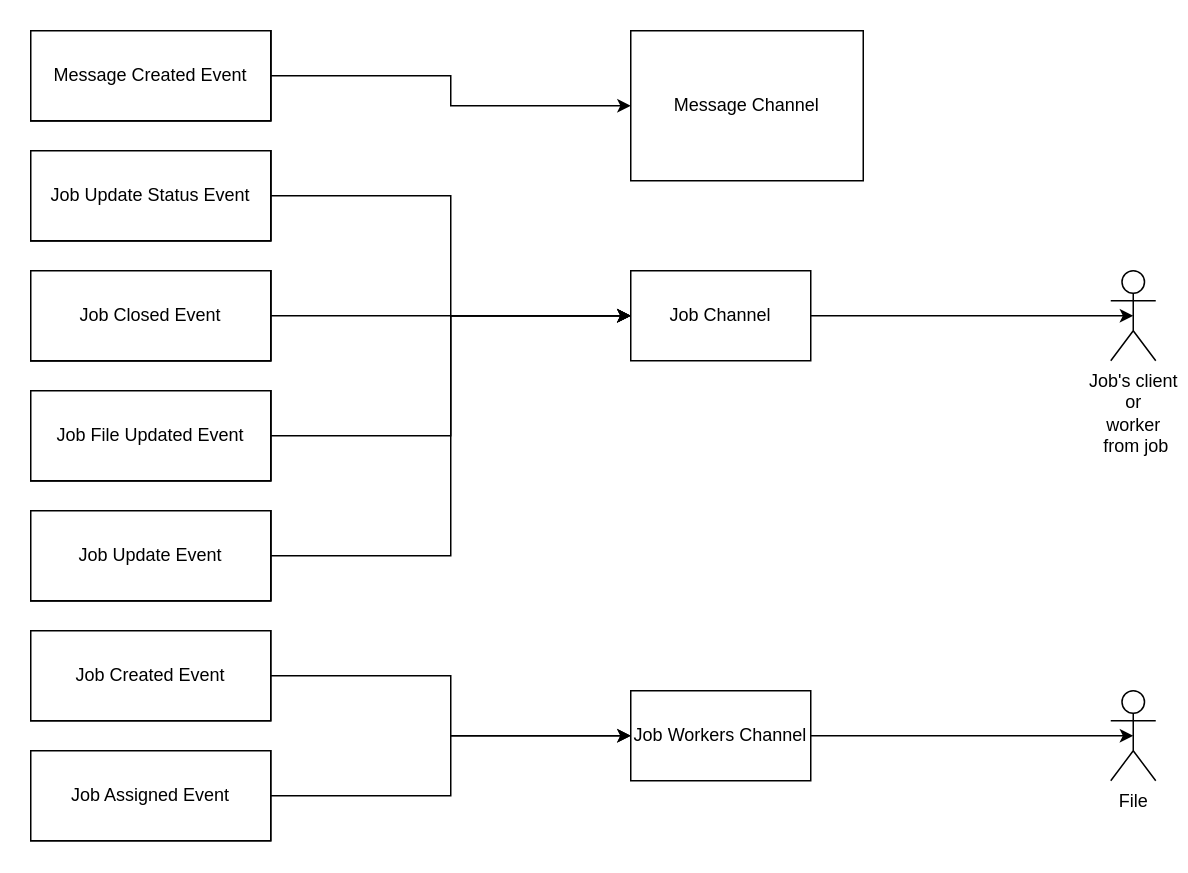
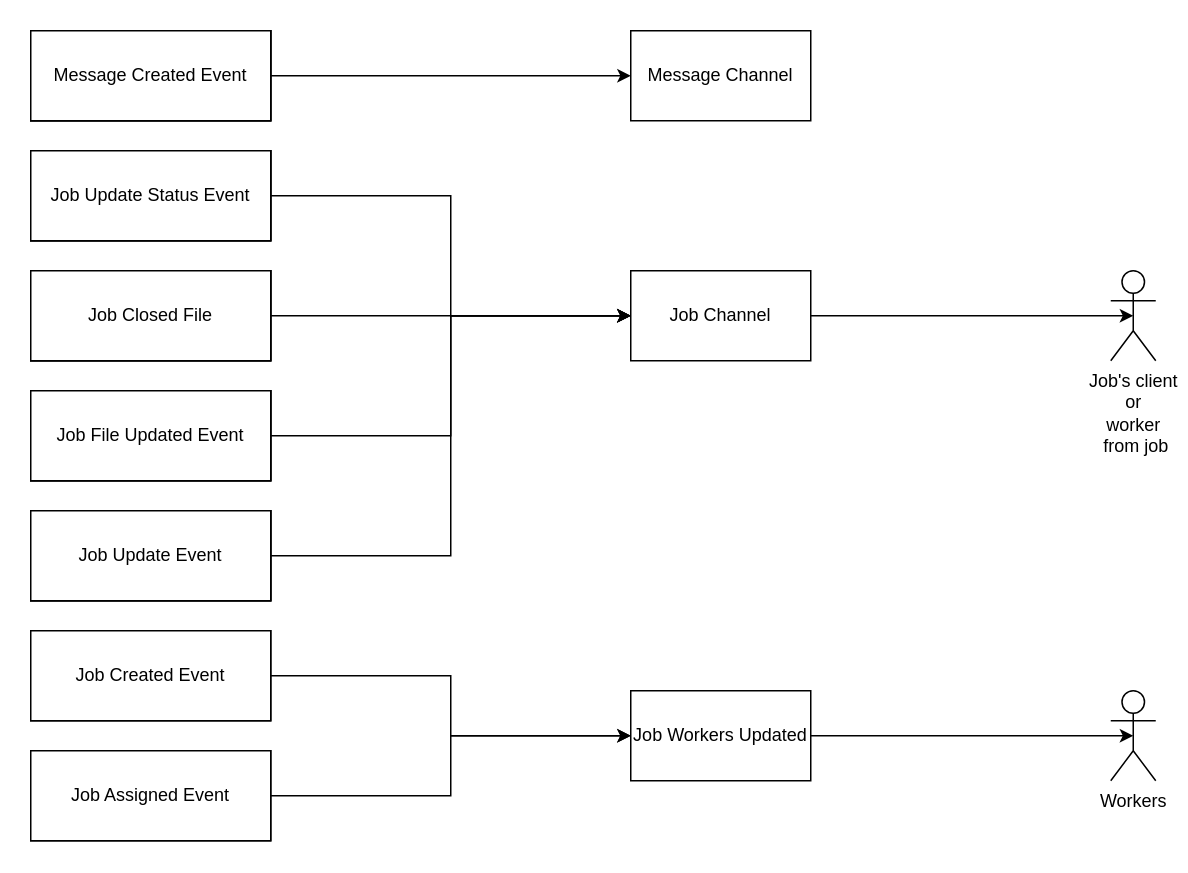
(747, 106) -> (721, 76)
(151, 316) -> (151, 316)
(721, 736) -> (721, 736)
(1134, 802) -> (1134, 802)
